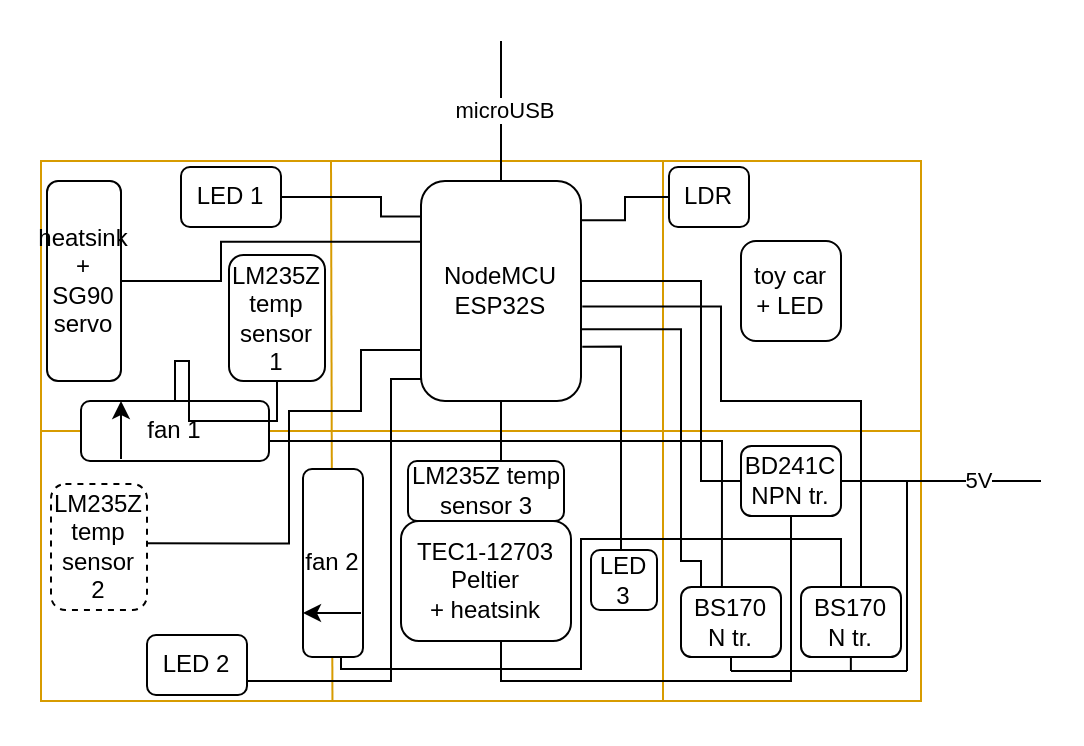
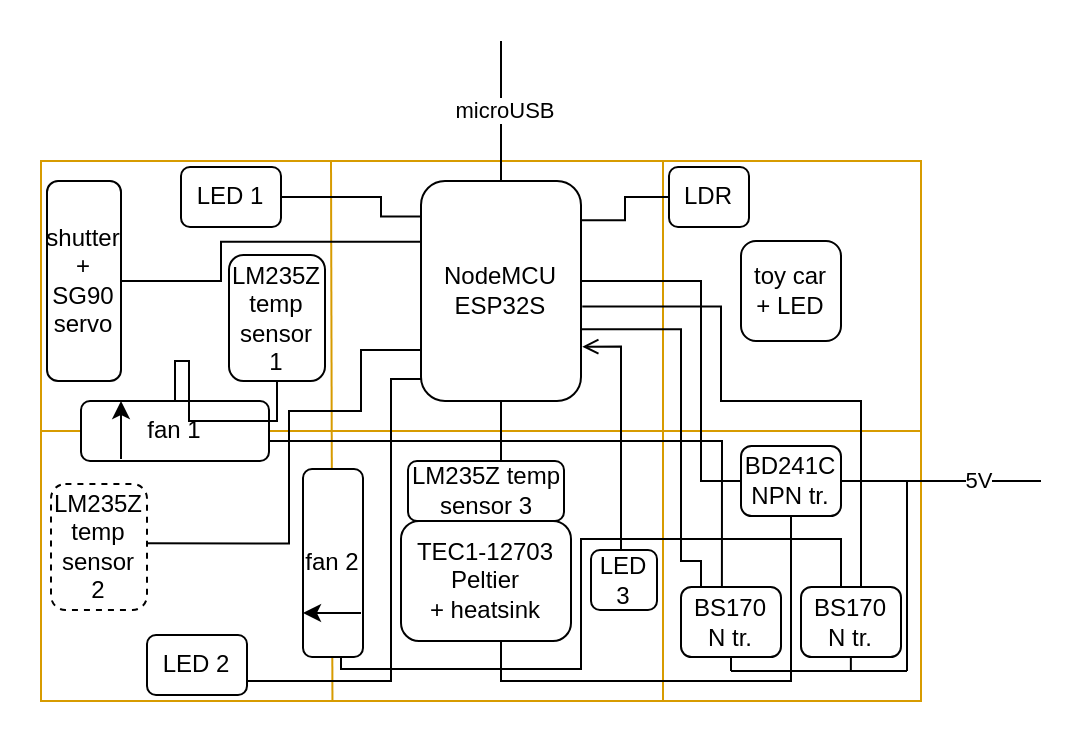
(84, 281) -> (84, 281)
(588, 347) -> (590, 347)
